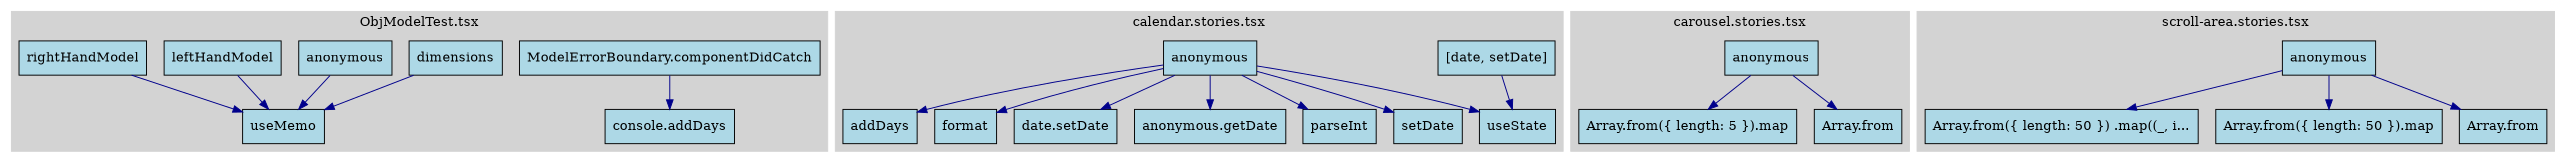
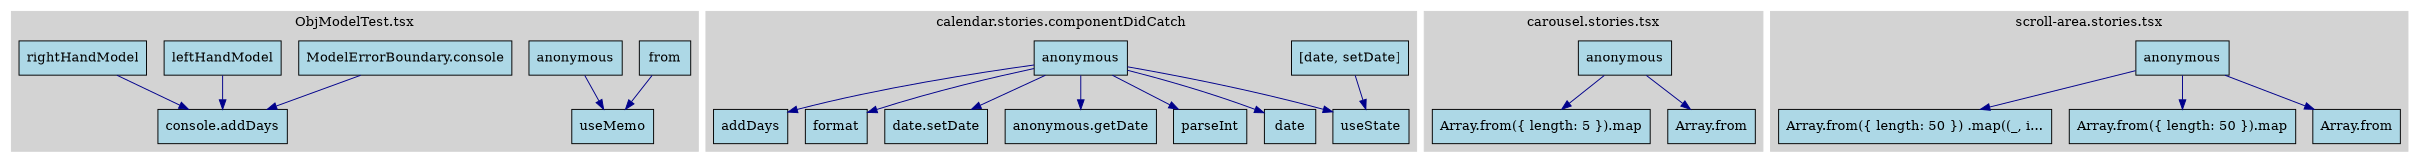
(1199, 22) -> (1061, 22)
(456, 58) -> (665, 58)
(670, 58) -> (405, 58)
(250, 89) -> (223, 88)
(182, 92) -> (148, 90)
(1428, 127) -> (1290, 127)
